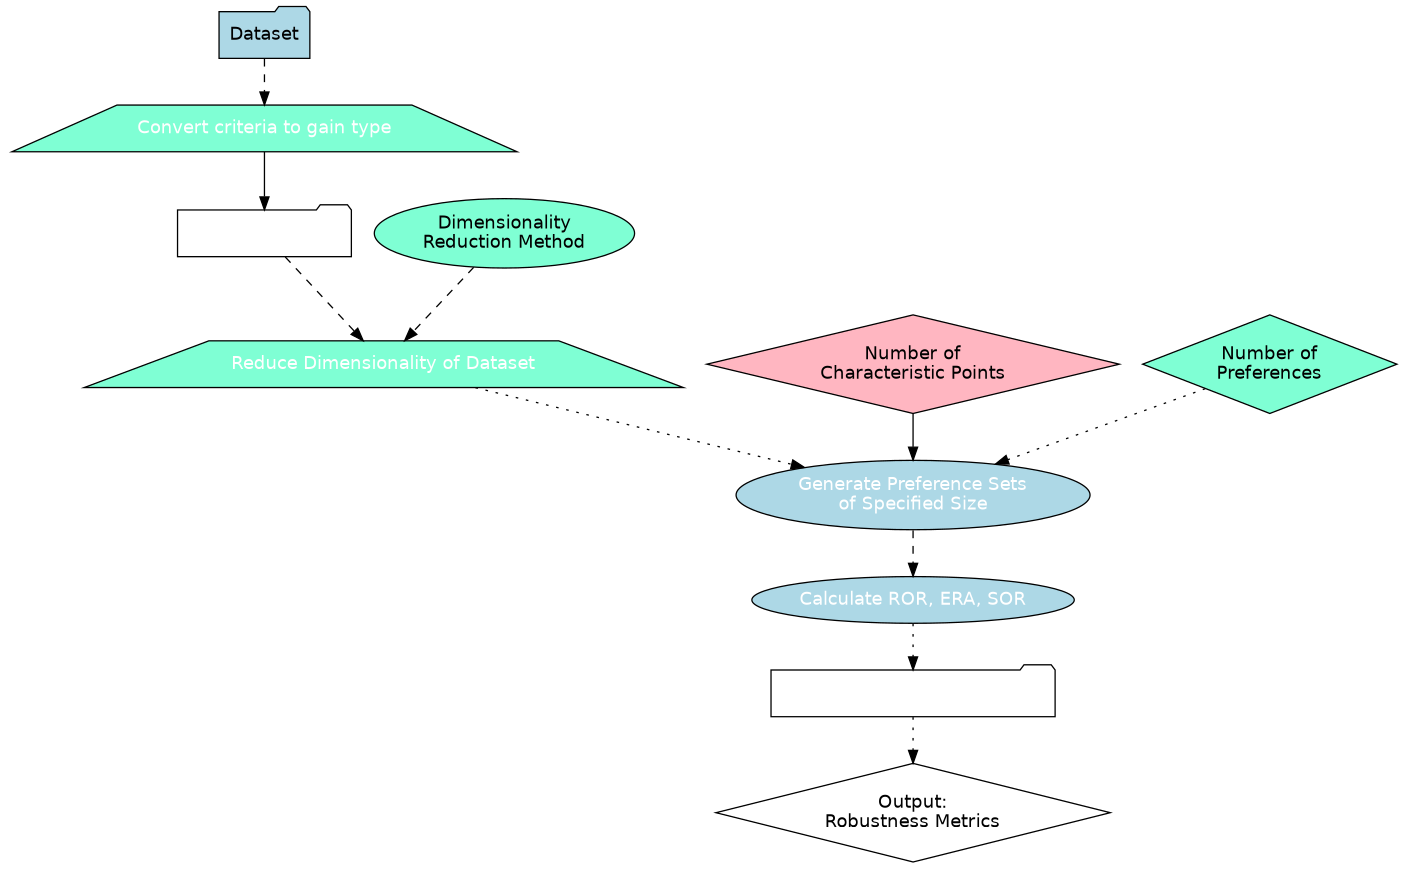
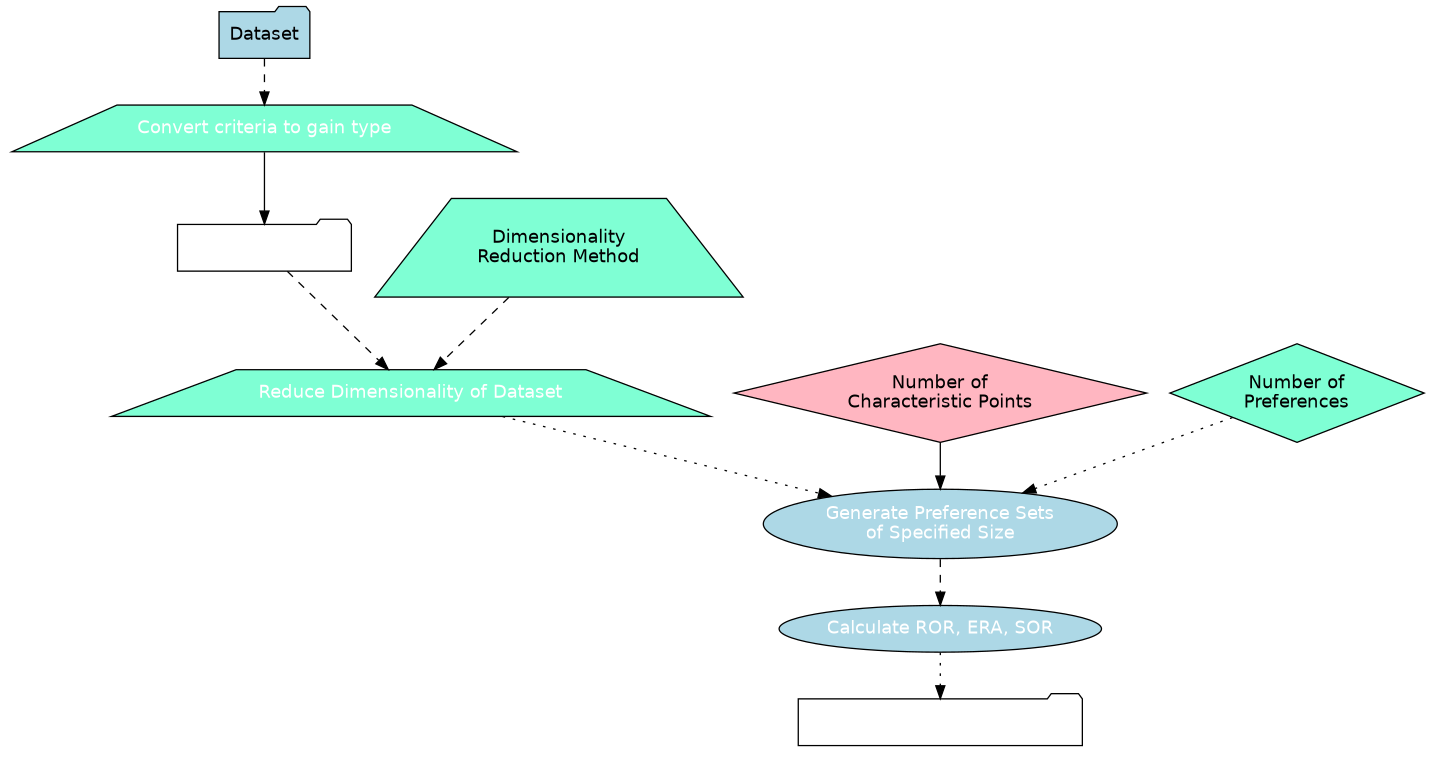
(504, 233) -> (559, 248)
(913, 813) -> none
